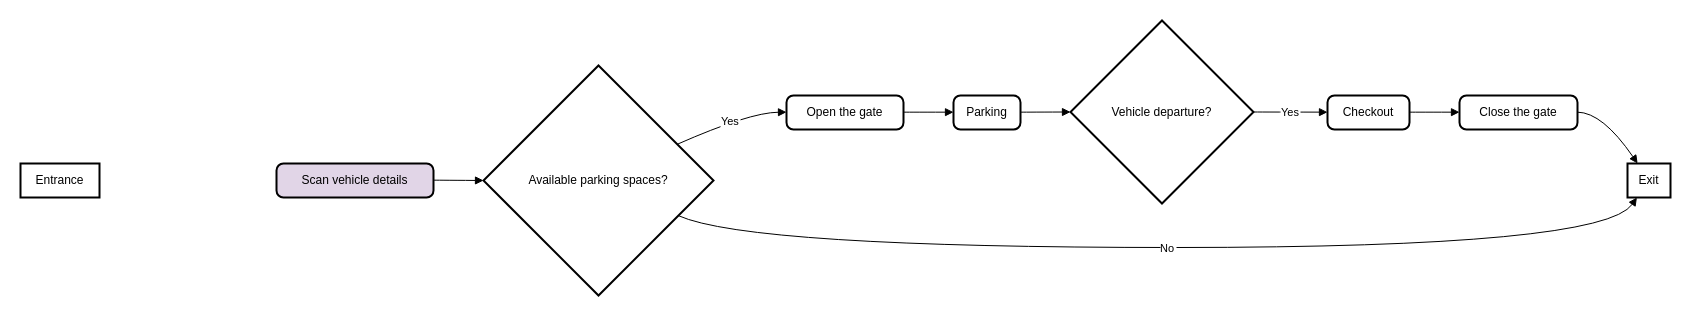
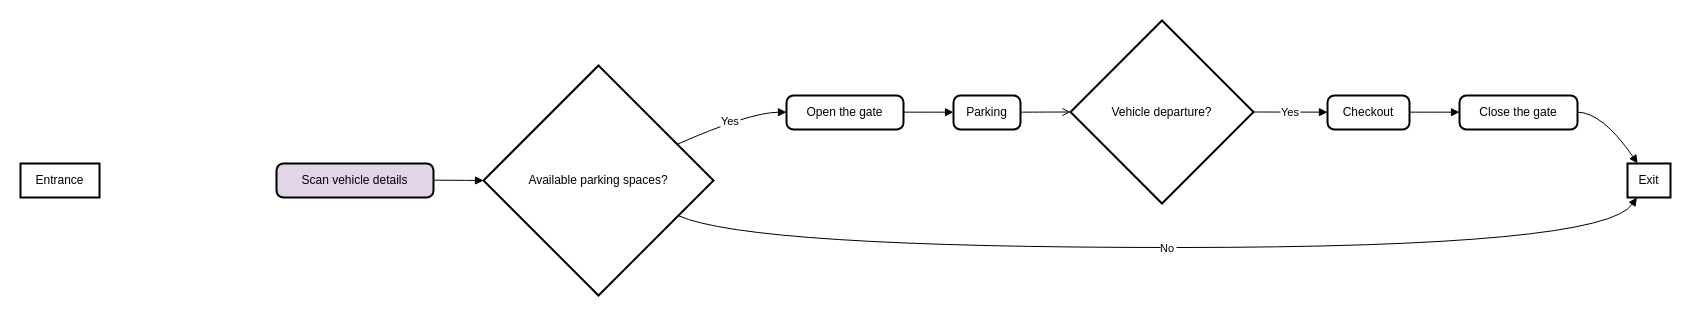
(1061, 112) -> (1063, 112)
